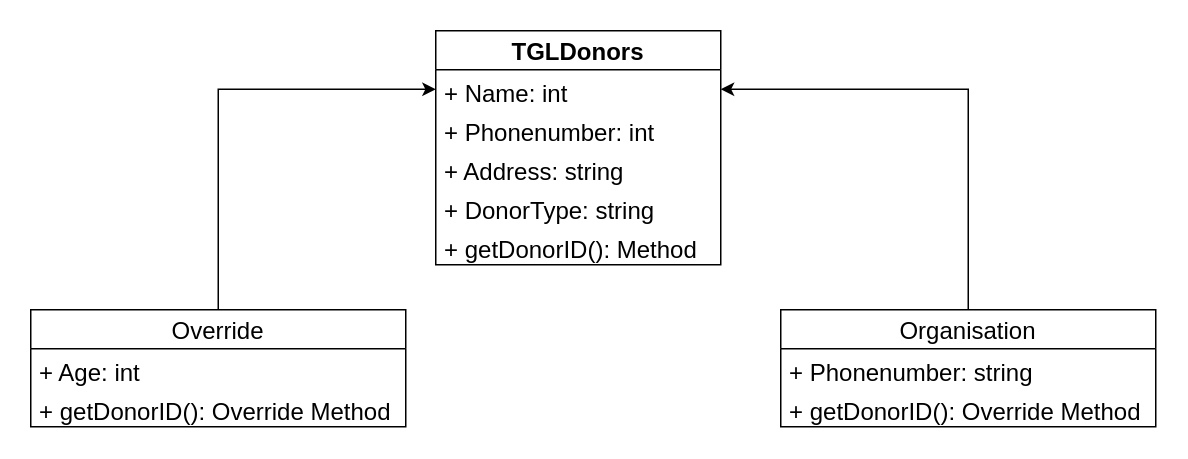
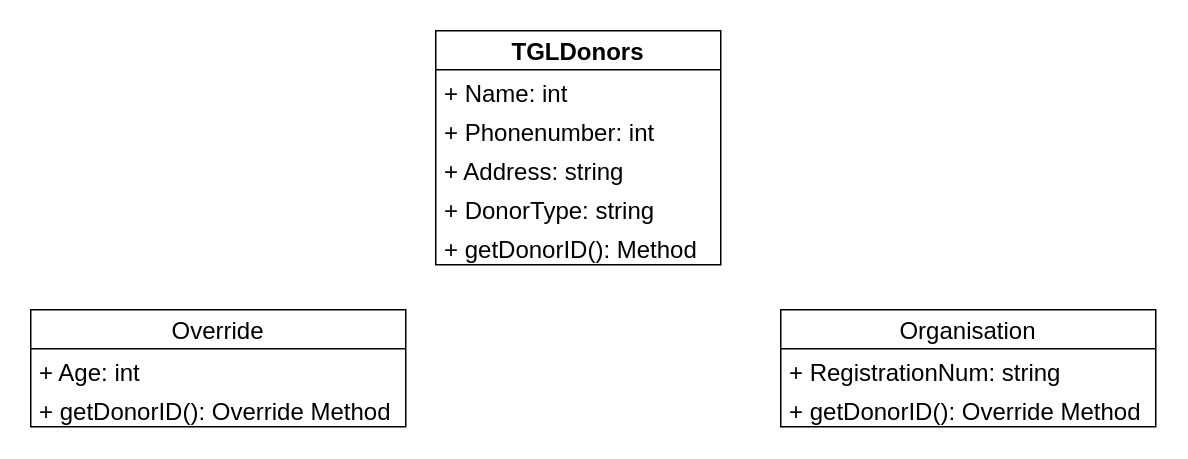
(958, 89) -> none
(218, 94) -> none
(918, 373) -> (938, 373)
